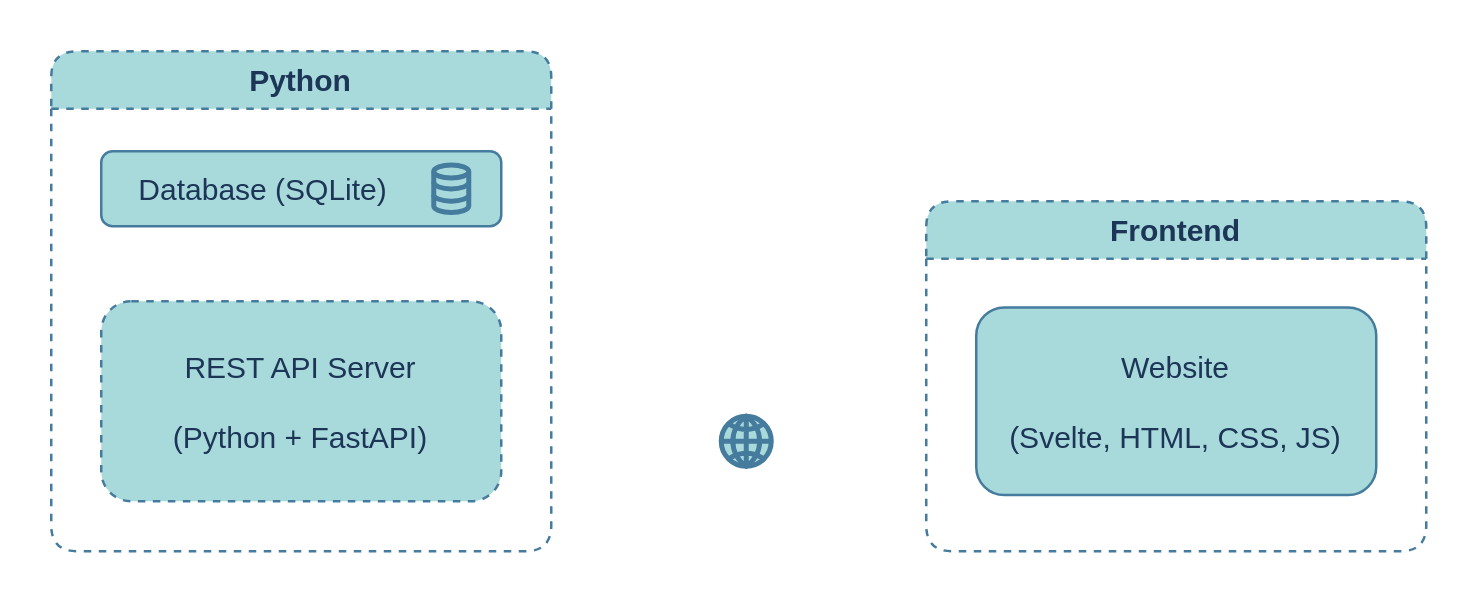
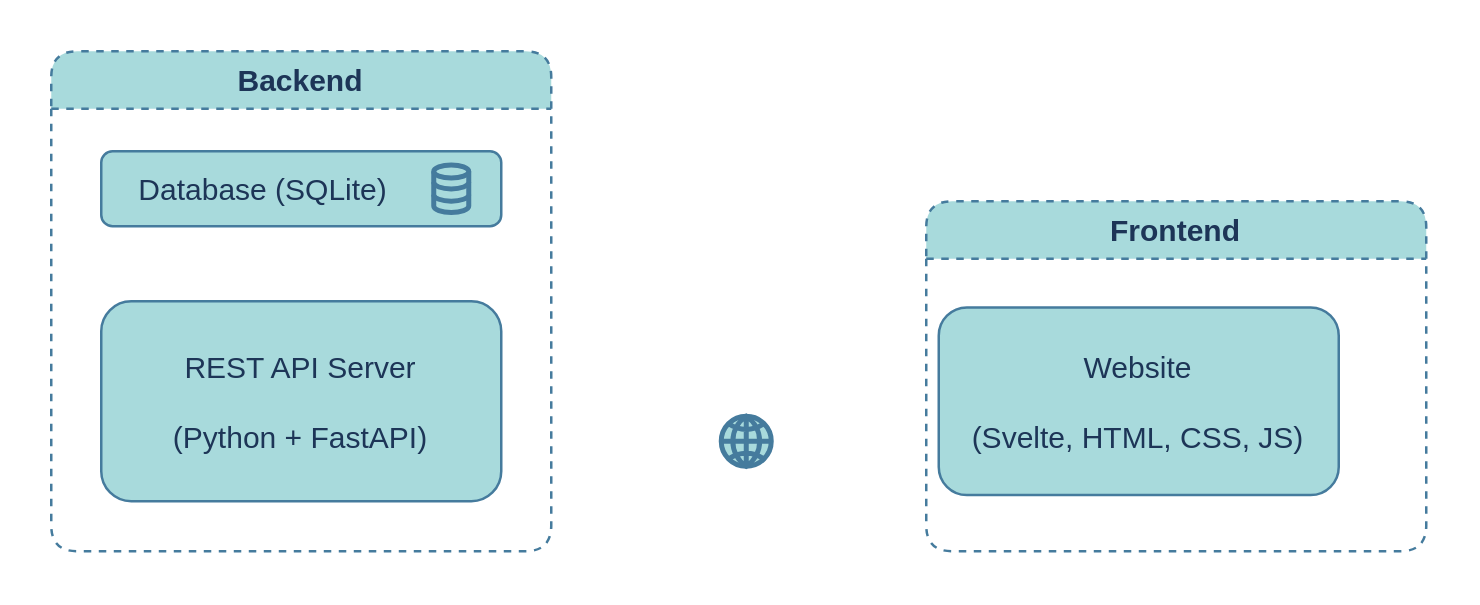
(300, 81) -> (300, 81)
(301, 401) -> (301, 401)
(1176, 401) -> (1139, 401)
